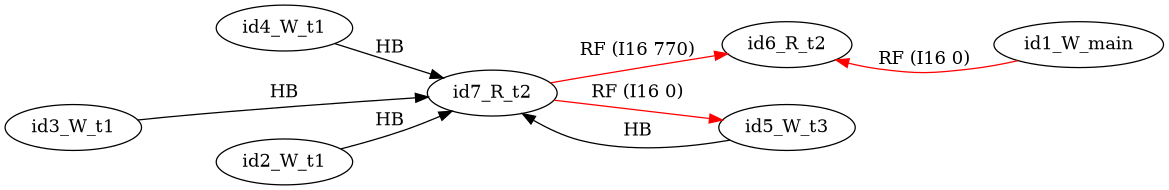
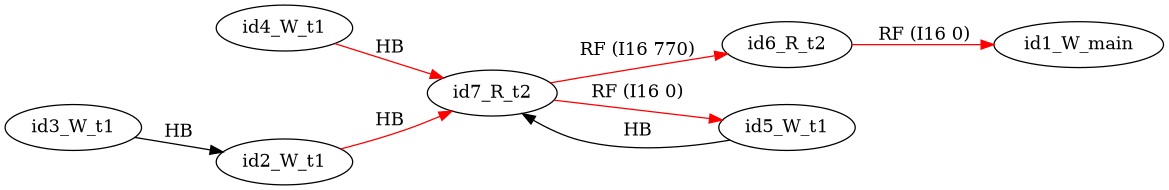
(383, 59) -> (383, 59)
(933, 72) -> (916, 45)
(276, 108) -> (173, 144)
(787, 127) -> (787, 127)
(391, 135) -> (391, 135)
